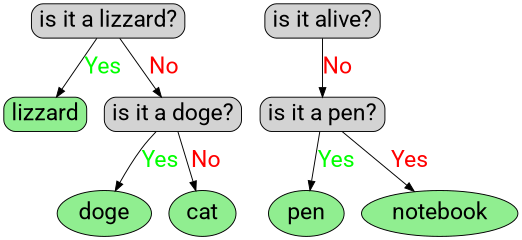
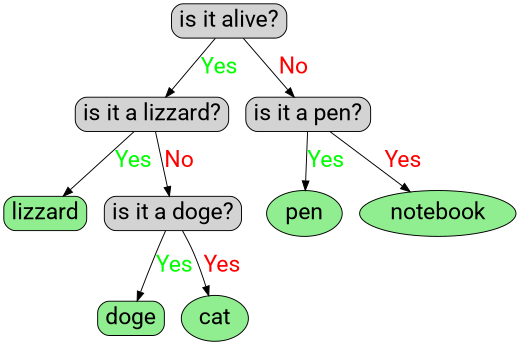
none -> (194, 64)
(206, 161) -> (222, 266)
(104, 213) -> (131, 318)
